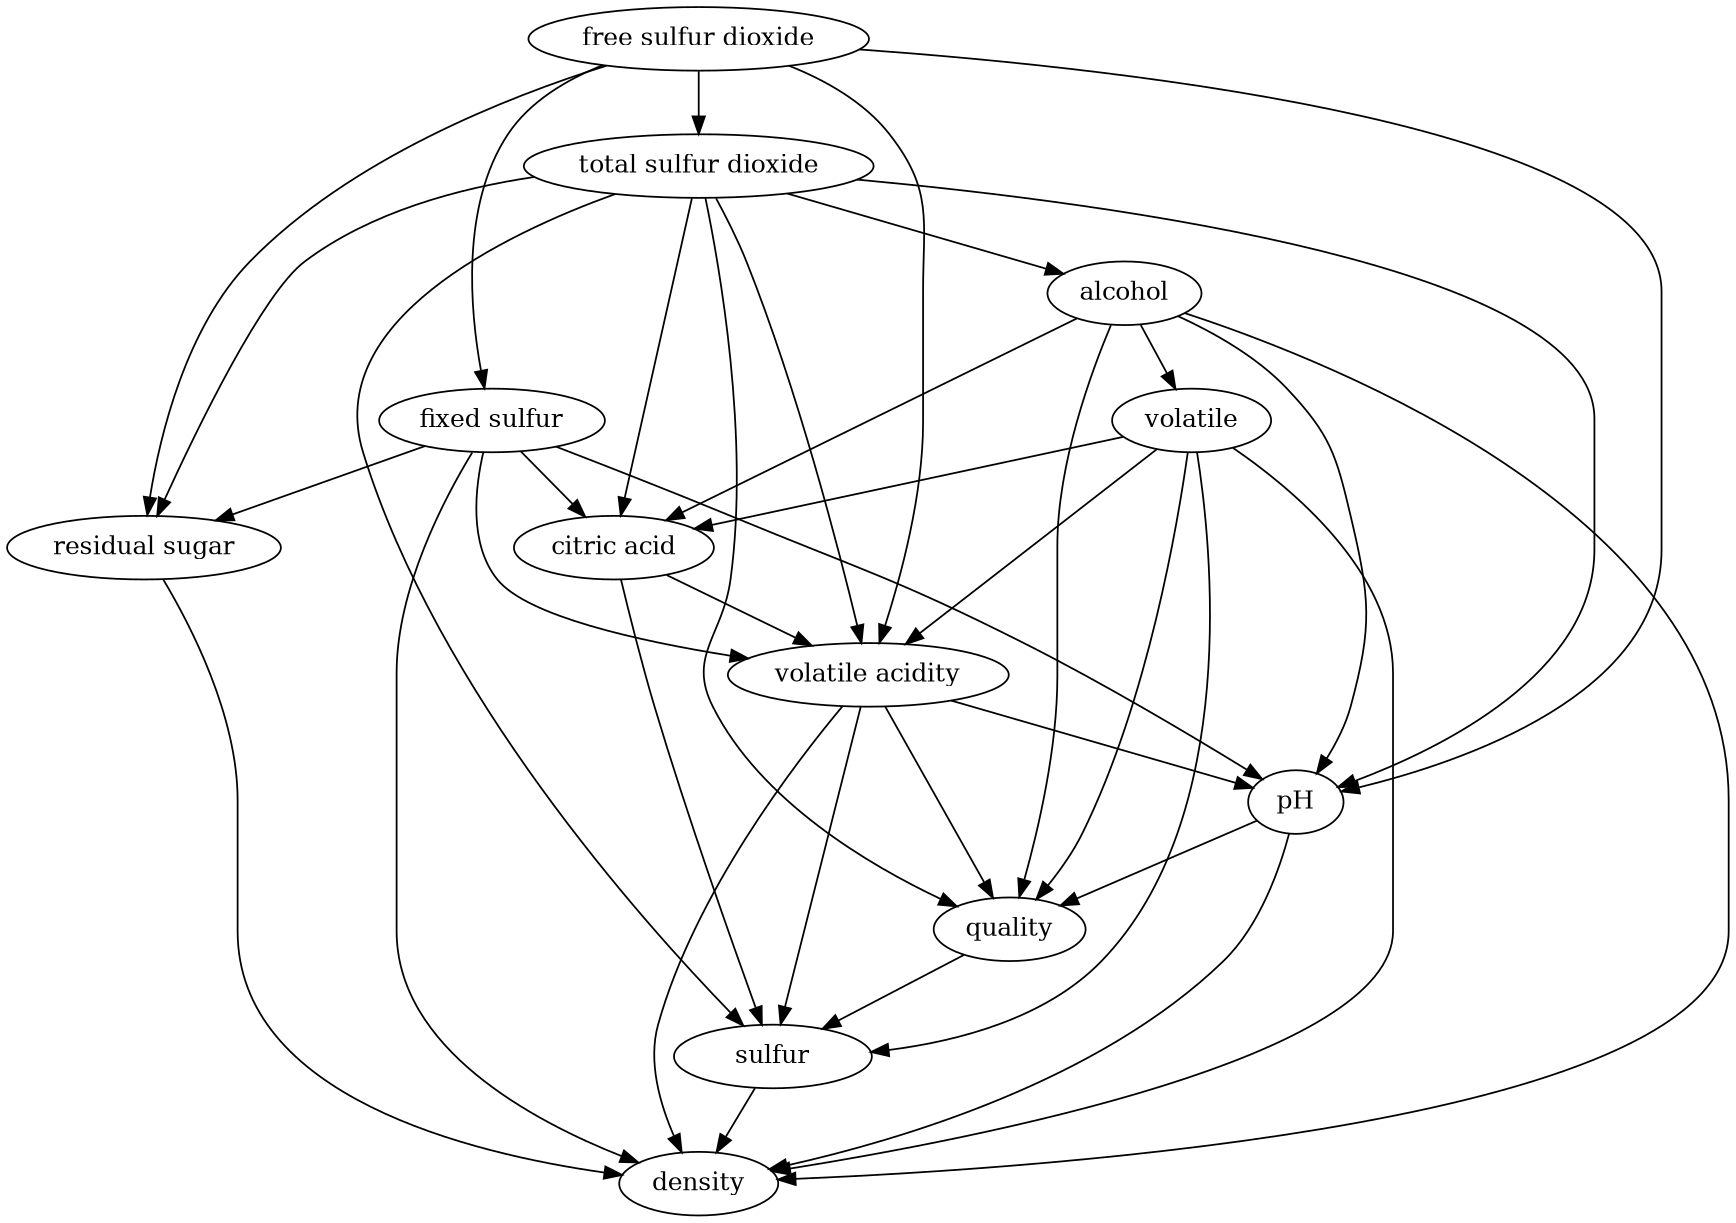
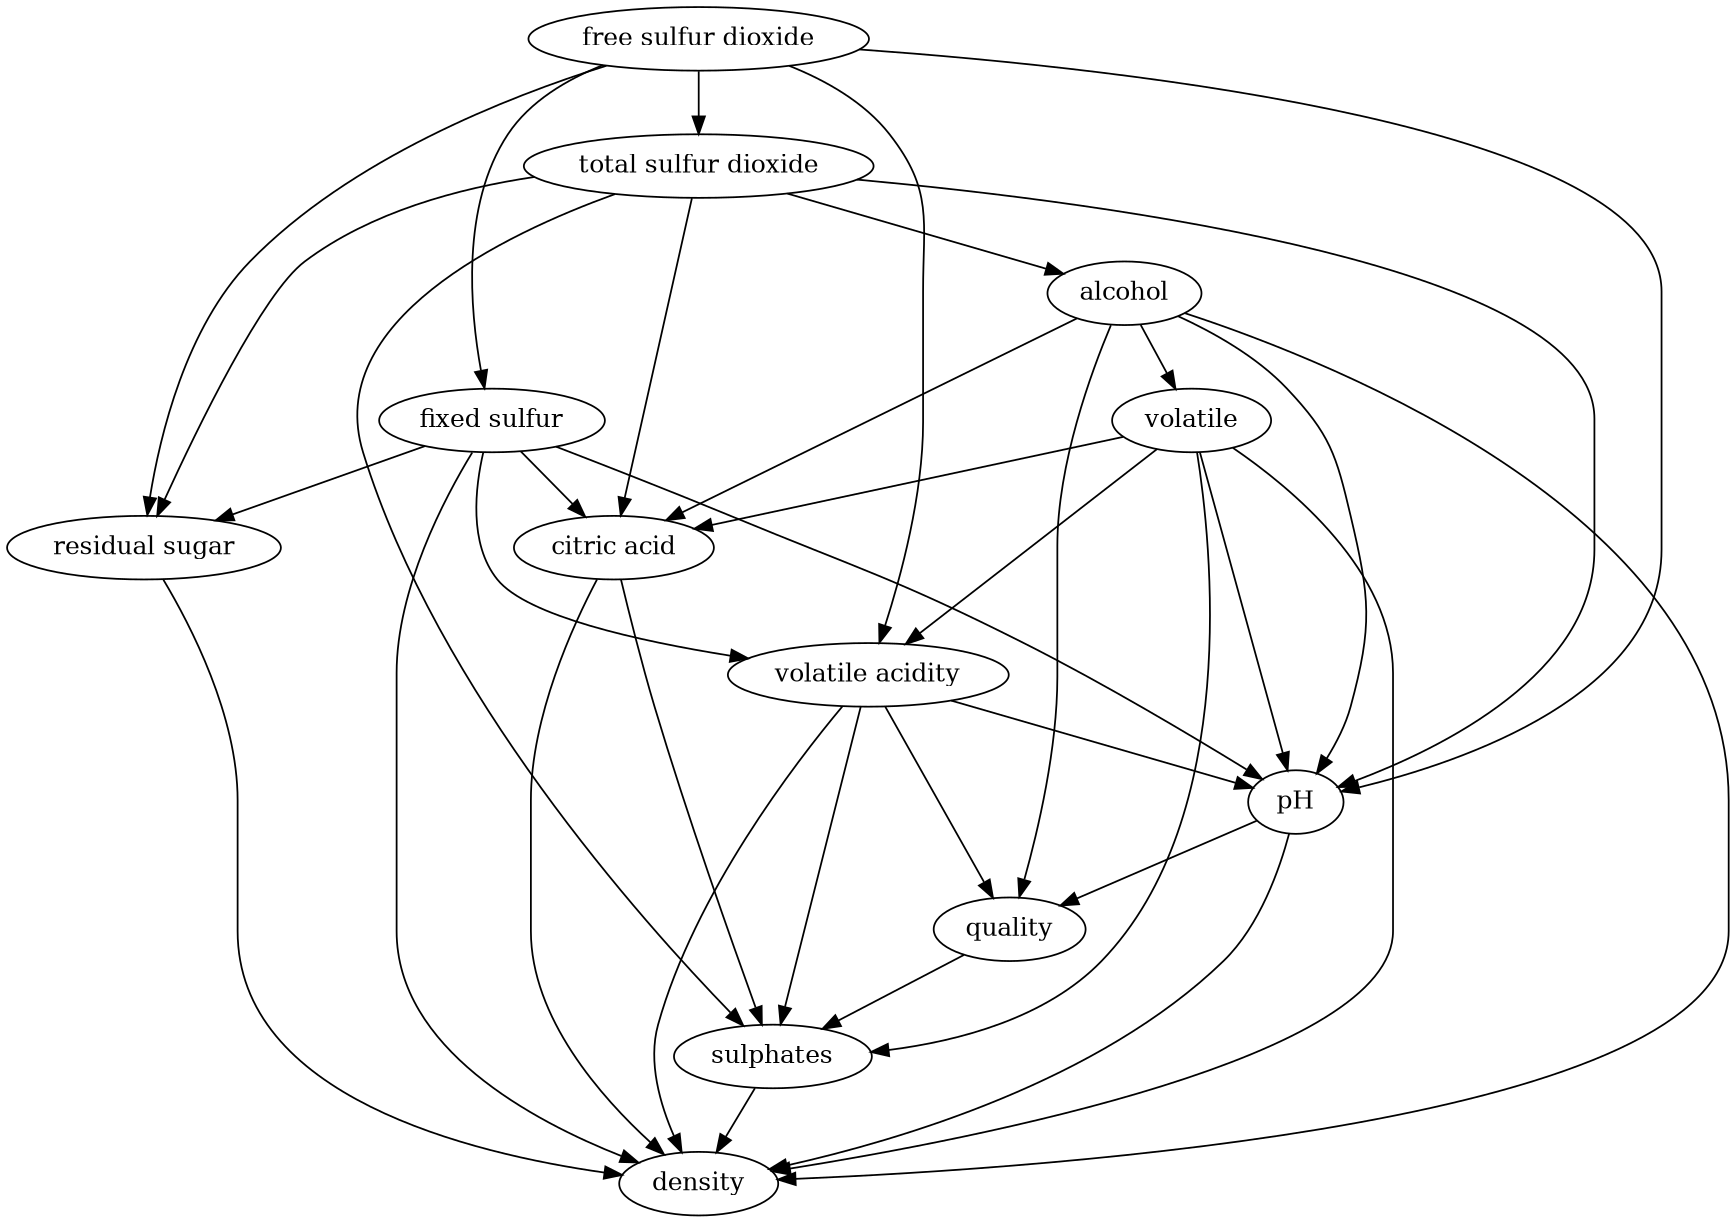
(798, 408) -> none
(729, 585) -> none
(737, 609) -> (531, 874)
(1141, 677) -> (1241, 603)
(773, 1056) -> (773, 1056)
